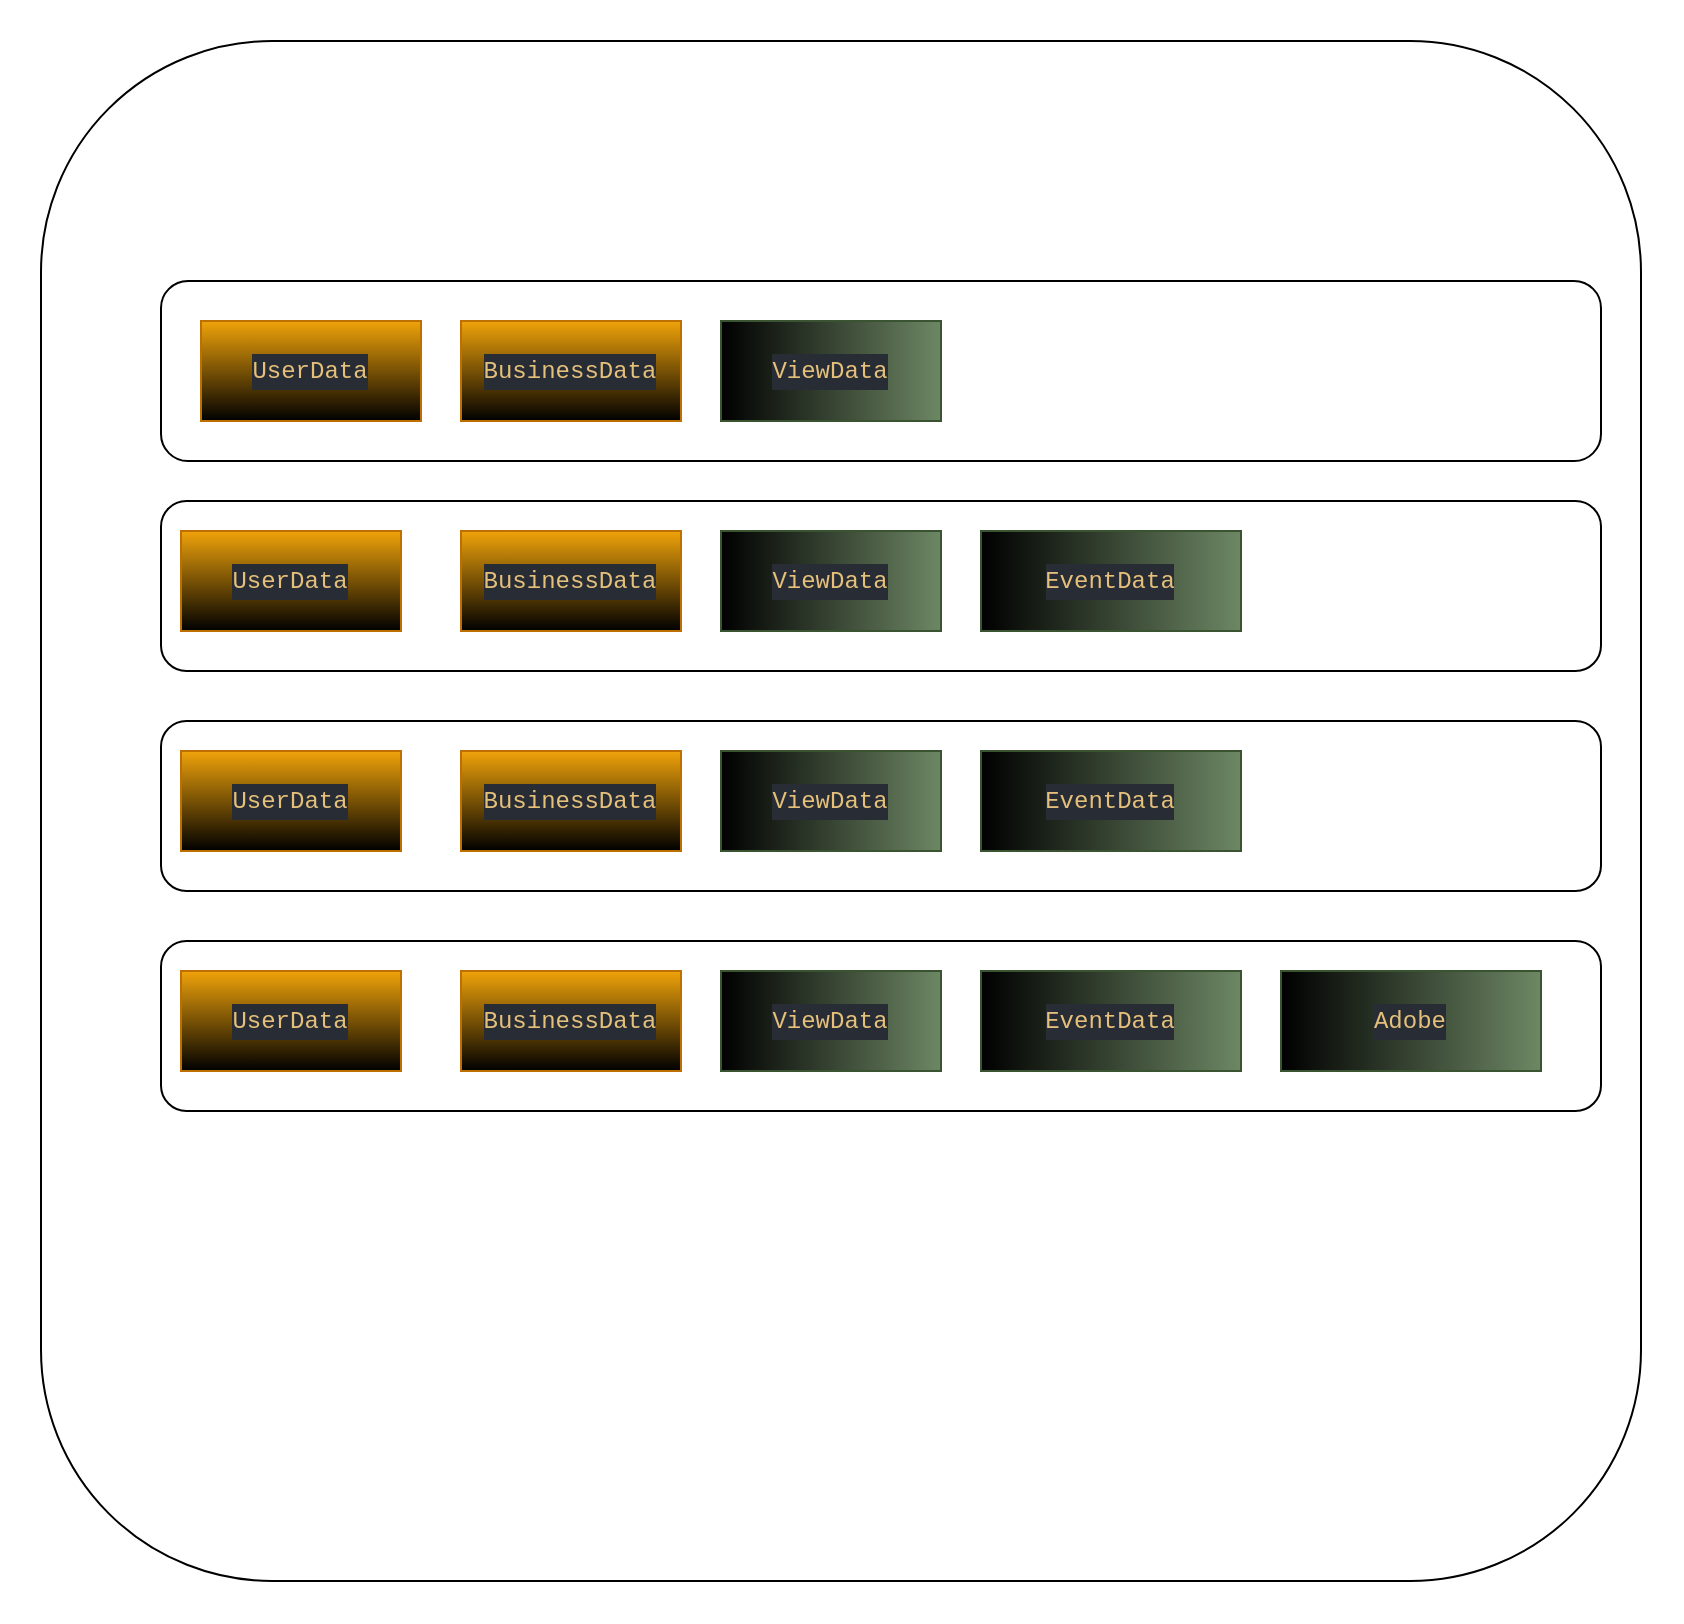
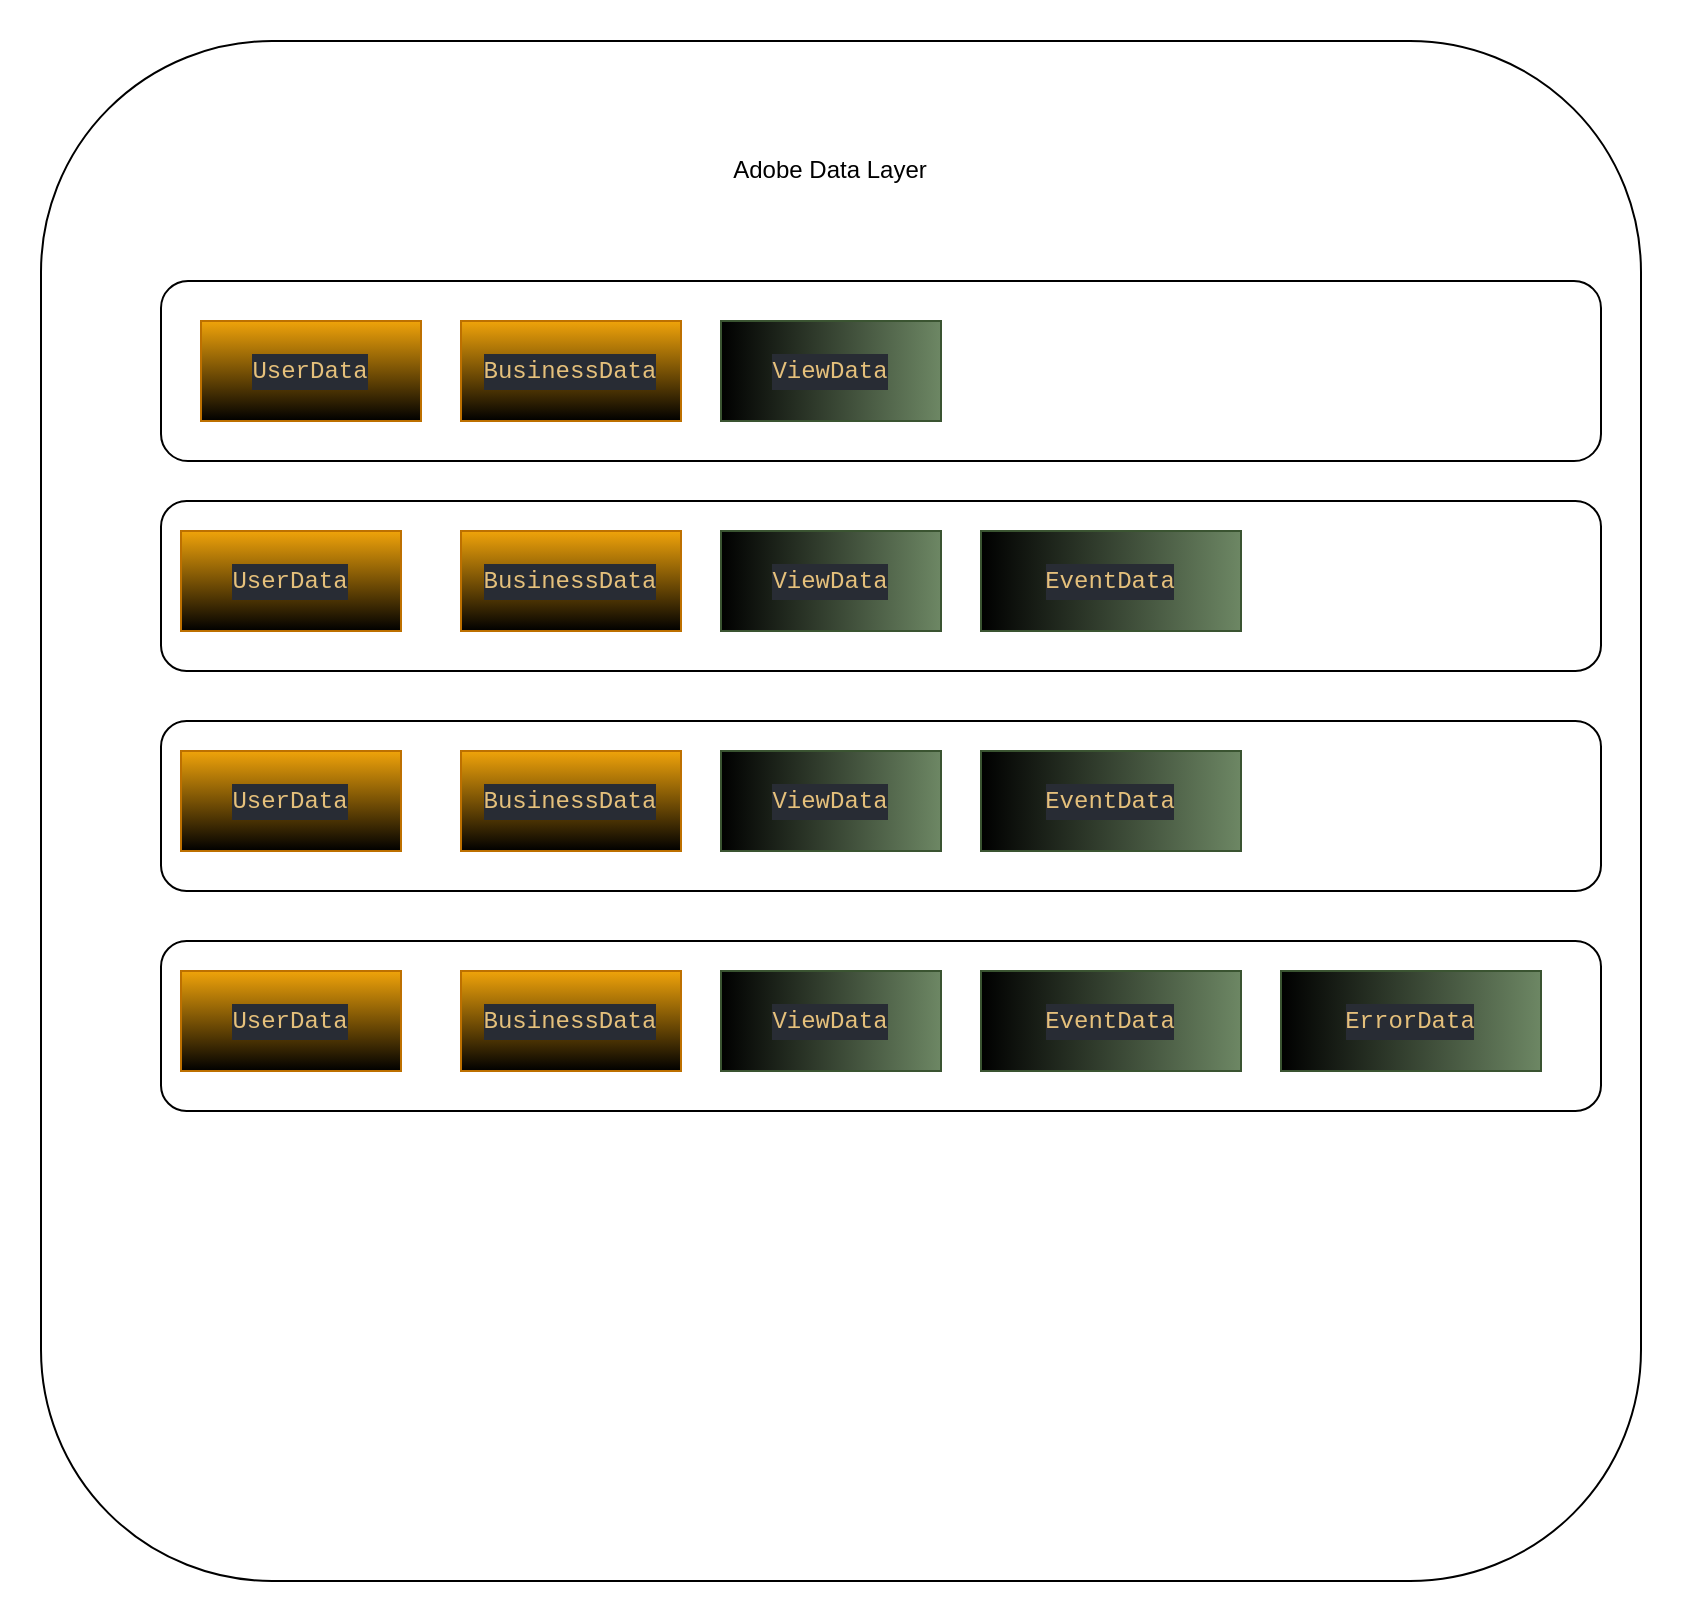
none -> (831, 171)
(1411, 1021) -> (1411, 1021)
